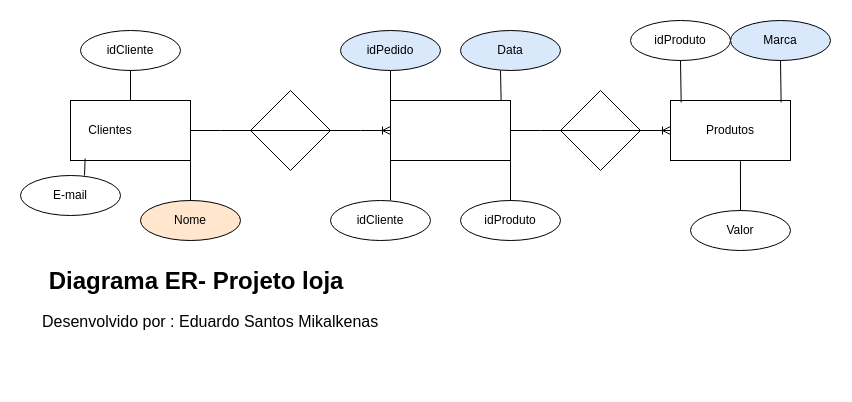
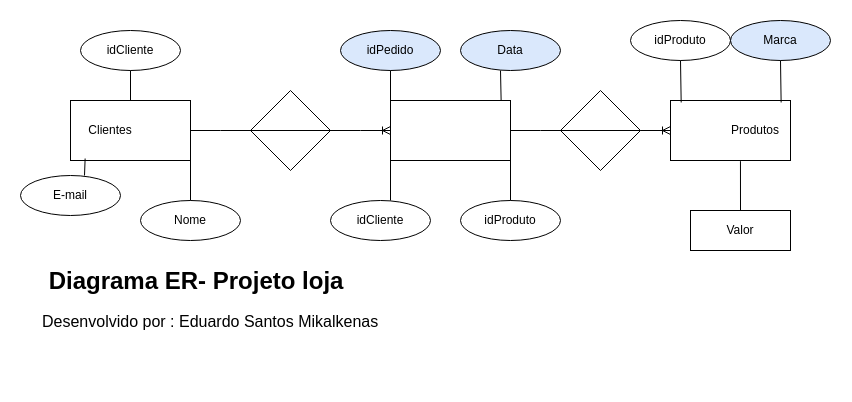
(731, 131) -> (756, 131)
(191, 221) -> (191, 221)
(741, 231) -> (741, 231)
